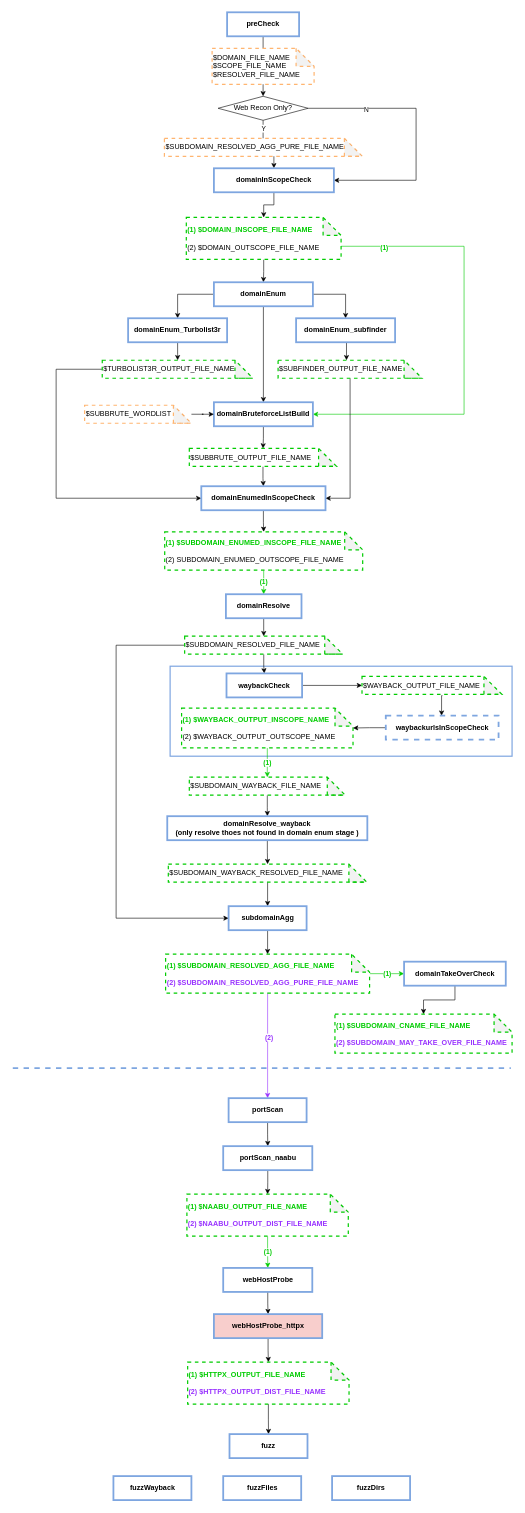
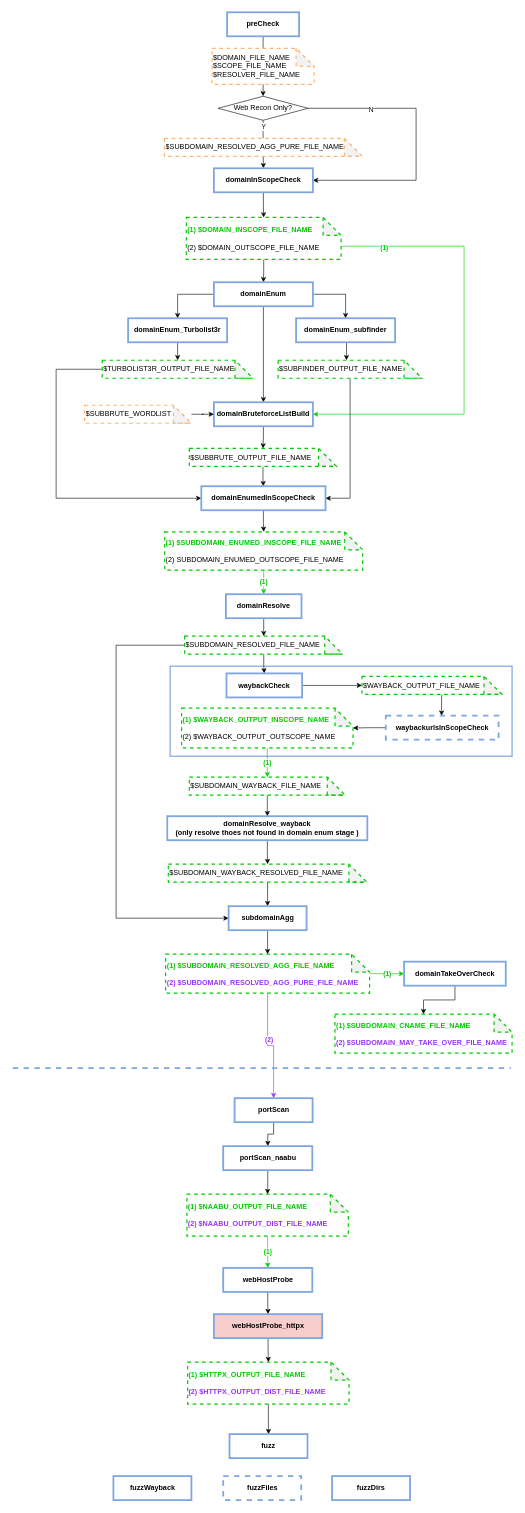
(274, 180) -> (263, 180)
(268, 1110) -> (274, 1110)
(262, 1488) -> (262, 1488)
